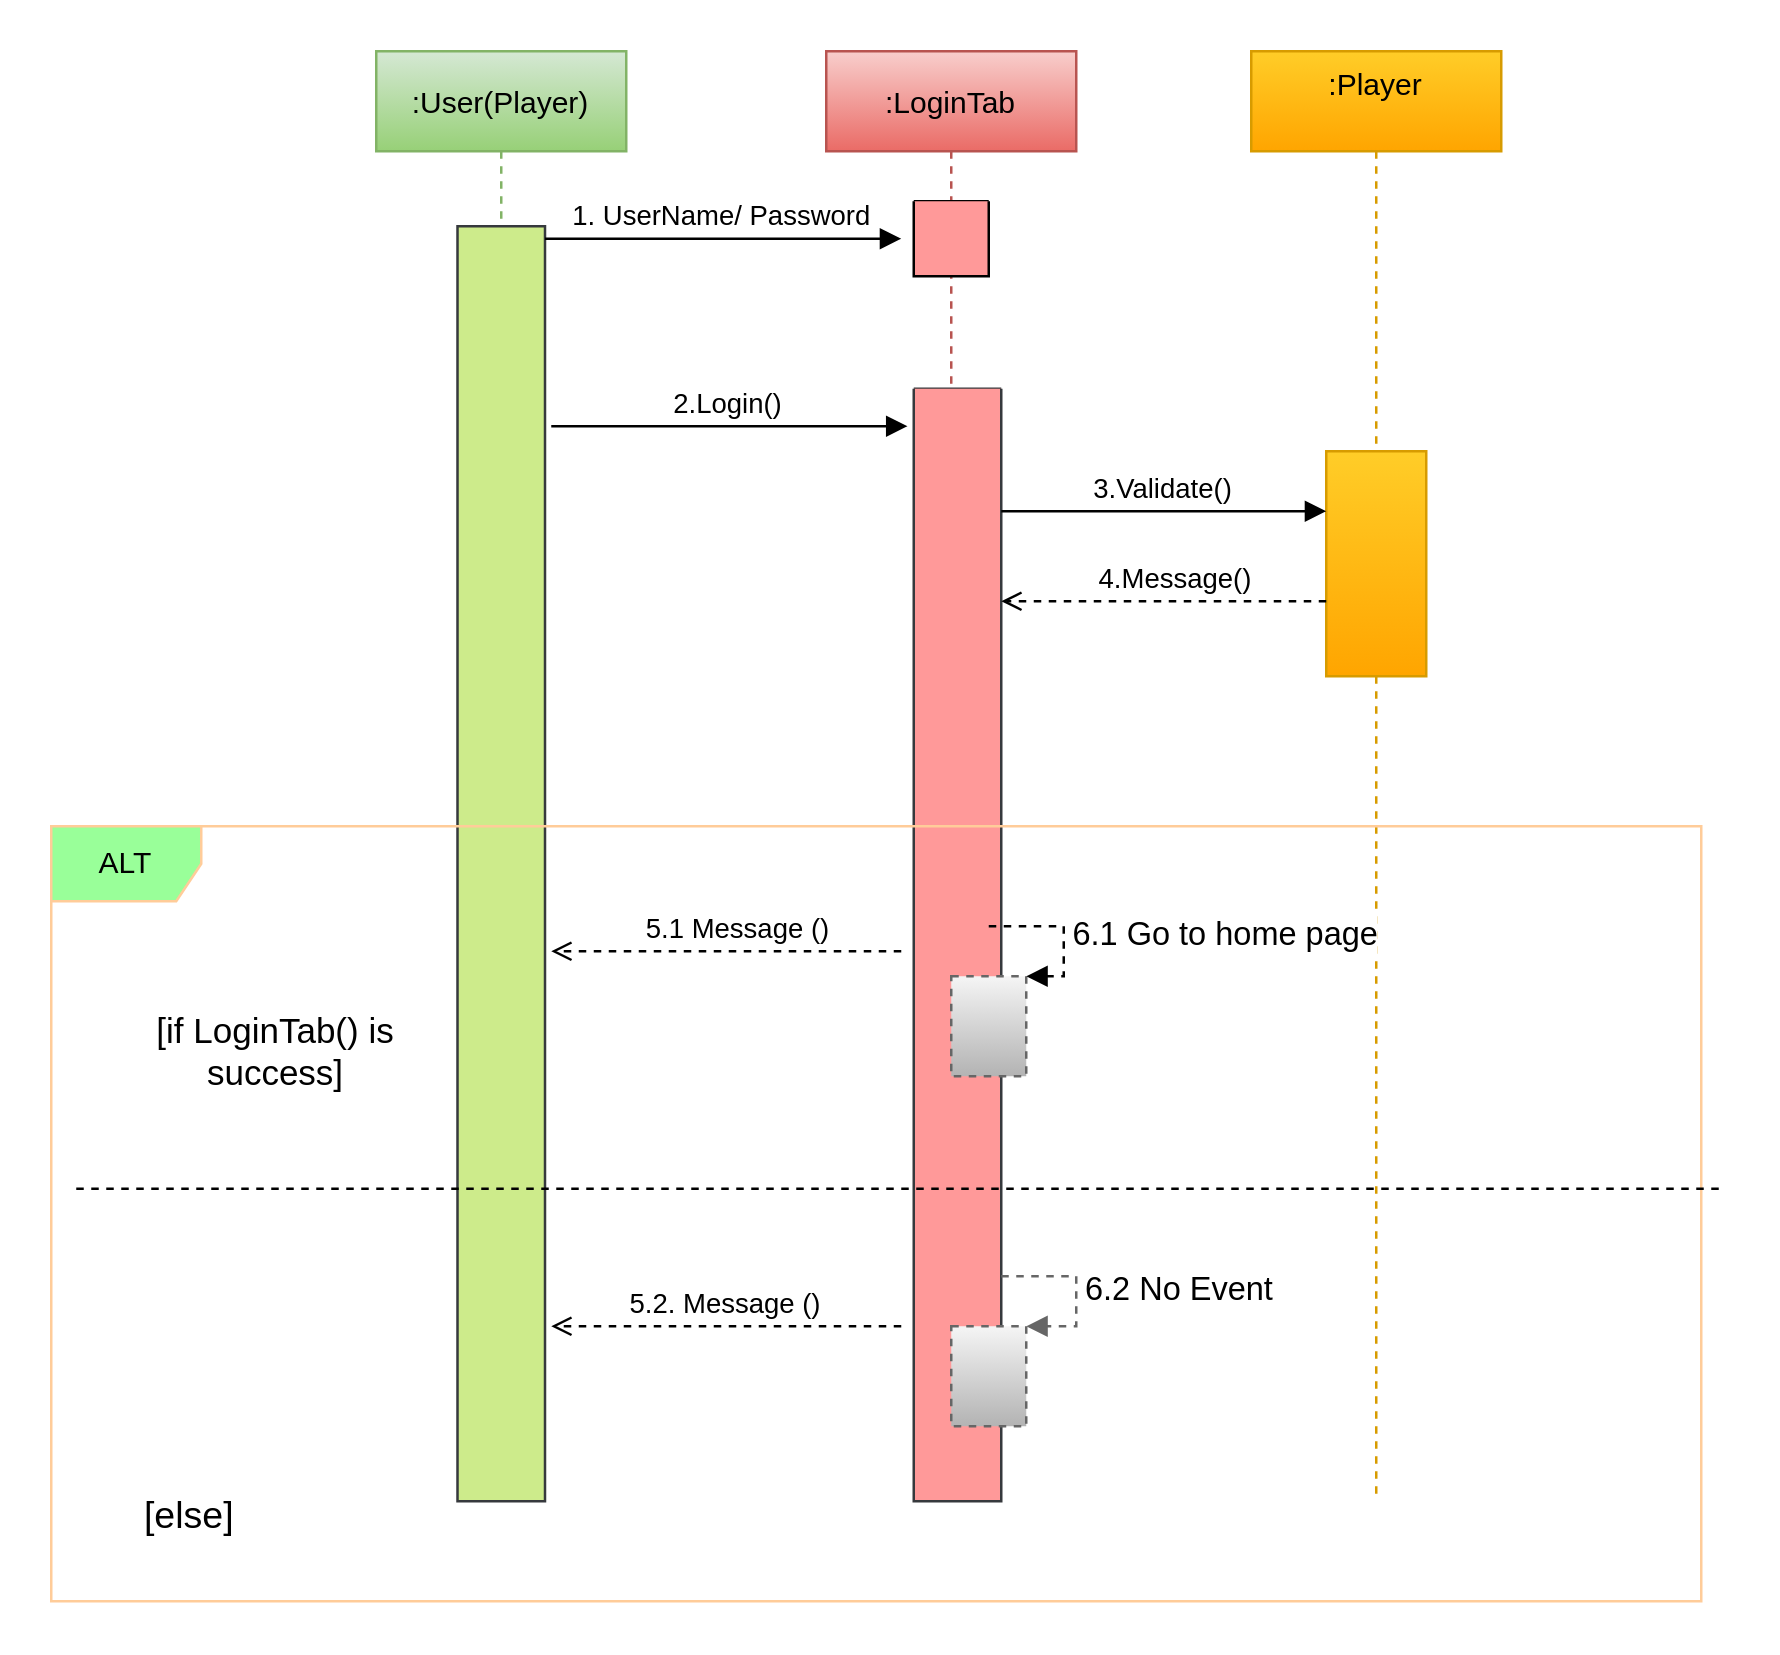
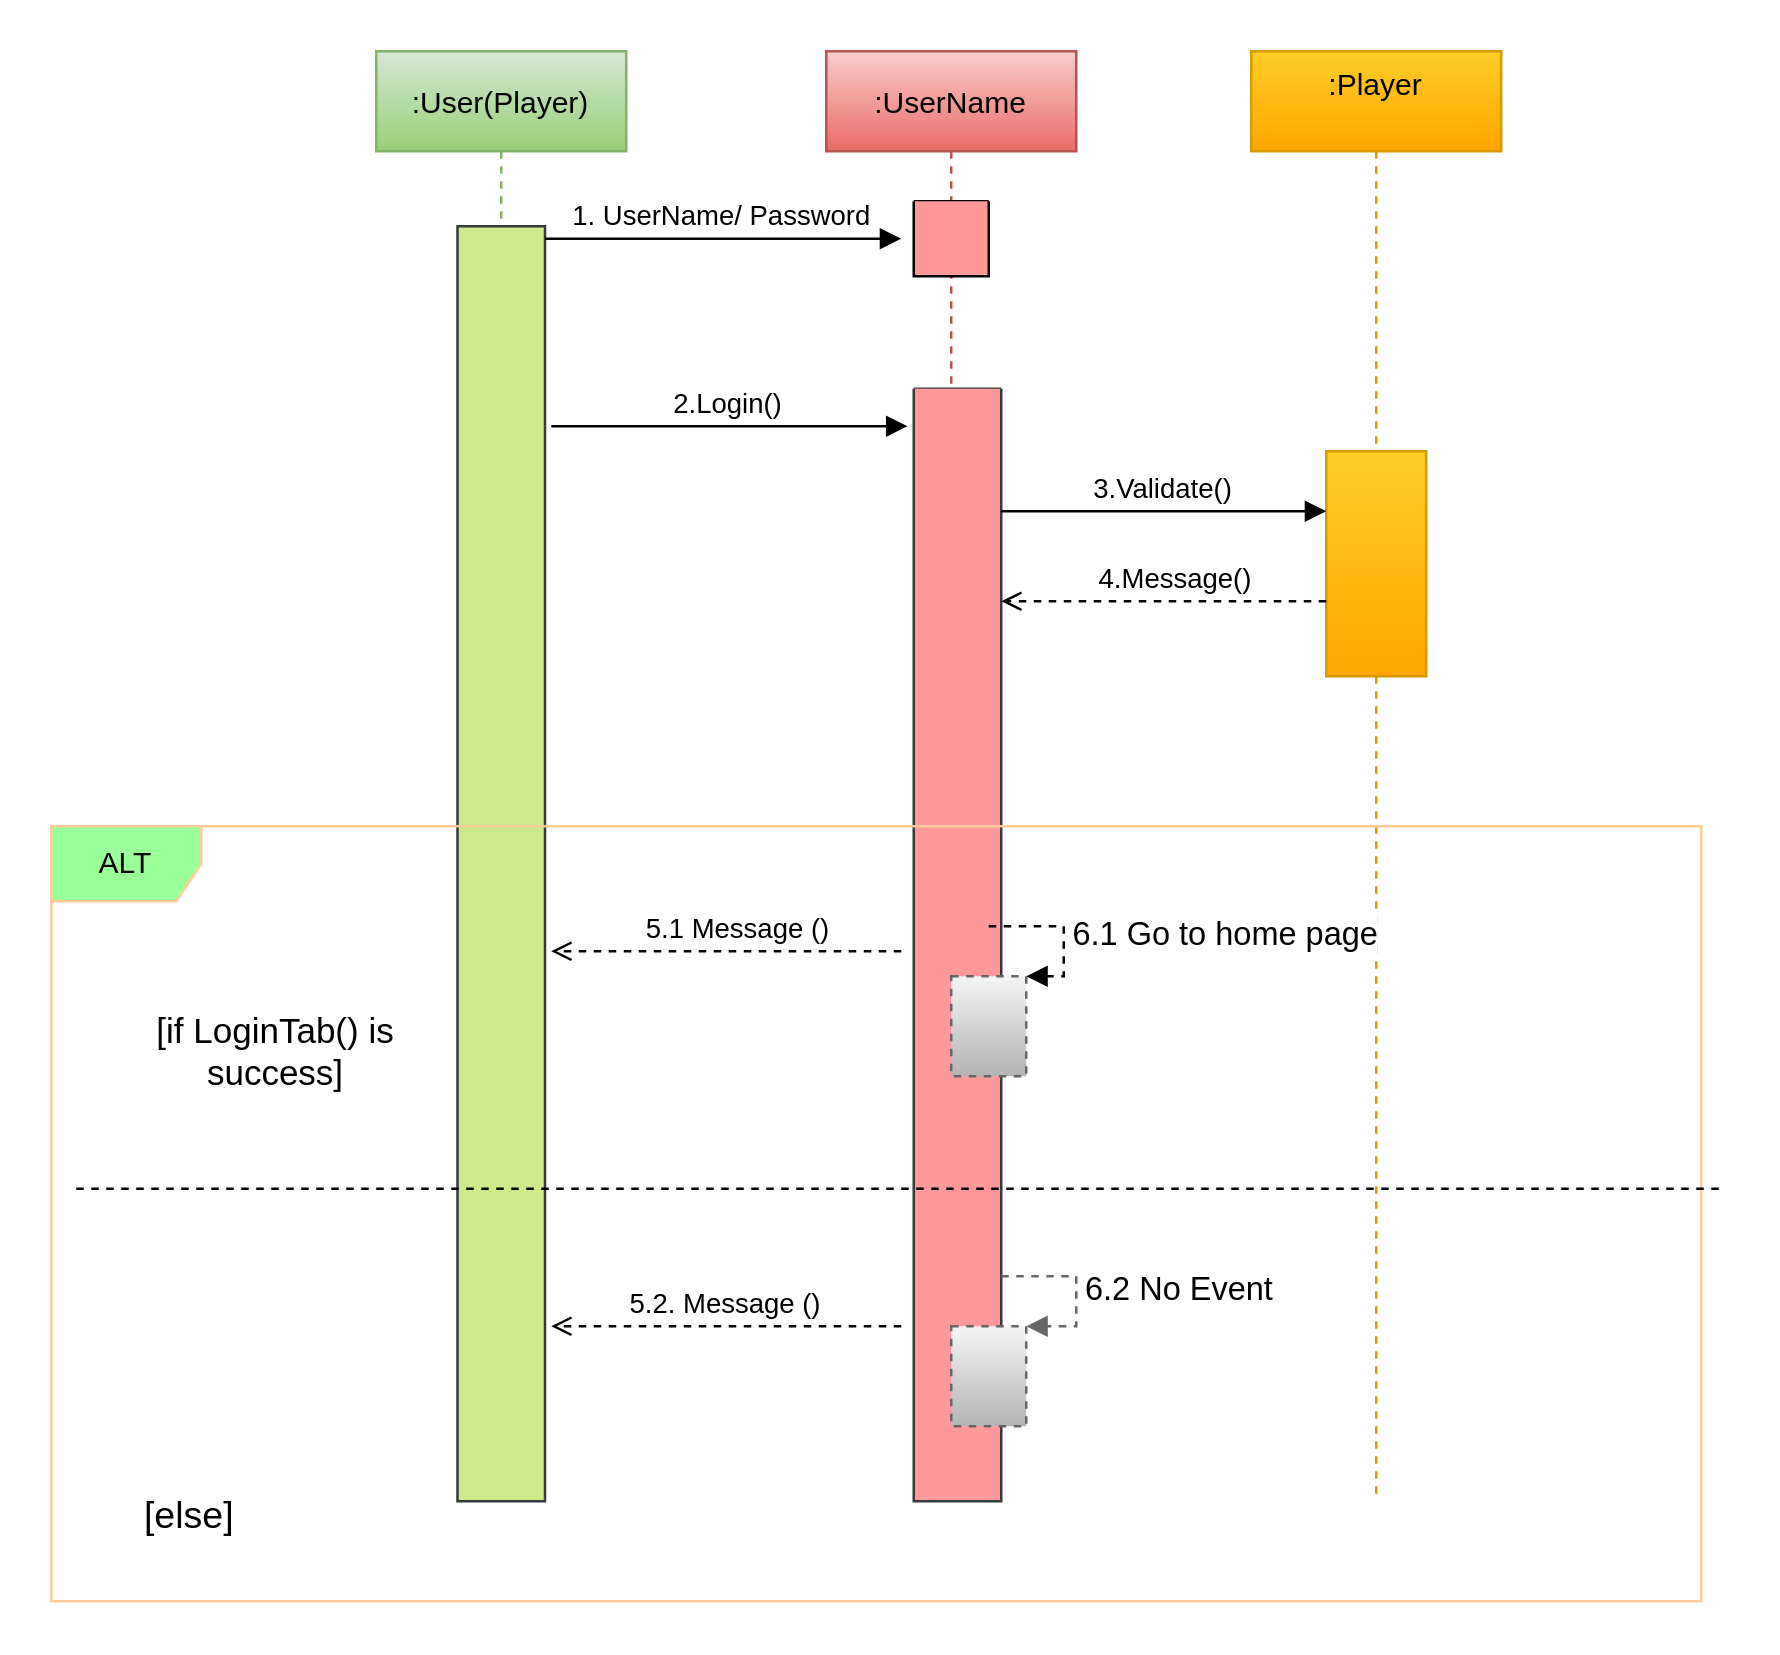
(950, 103) -> (950, 103)
